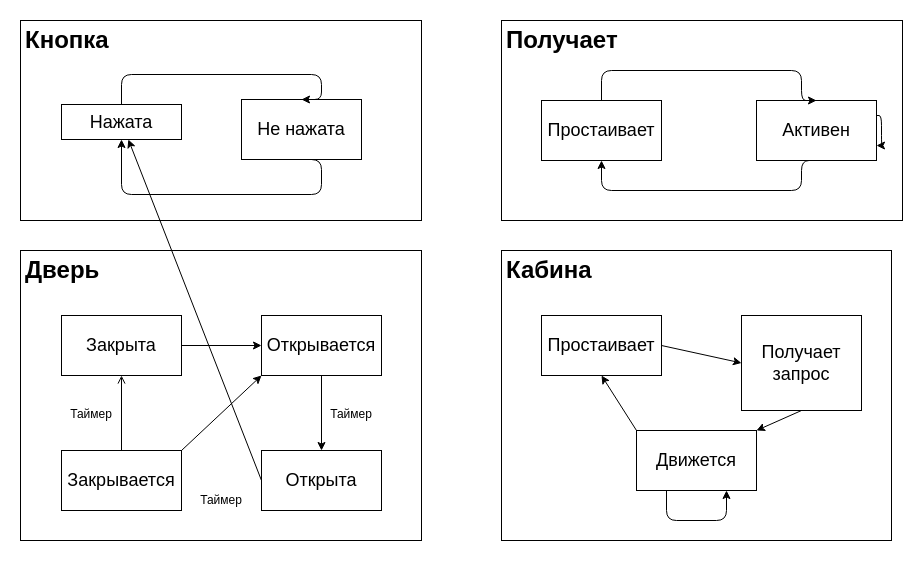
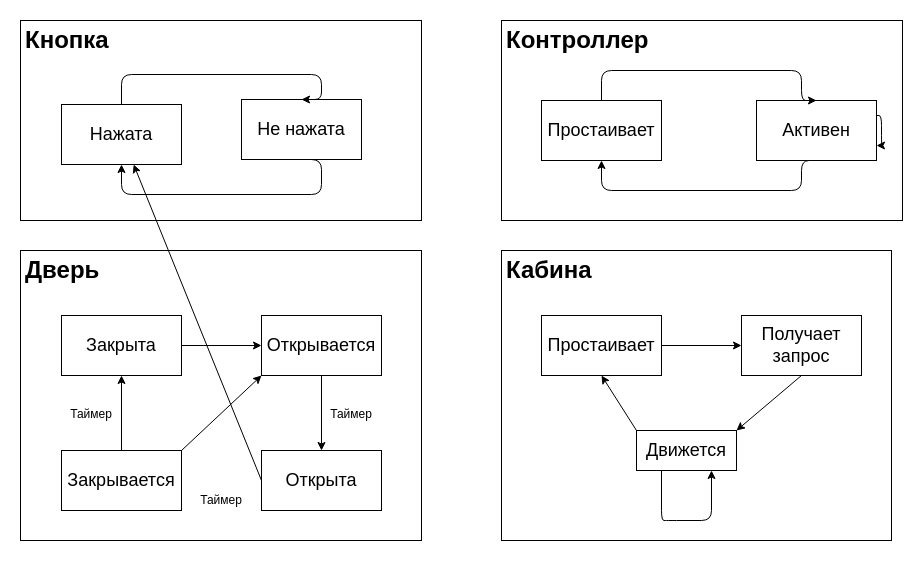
(533, 18) -> (540, 18)
(122, 122) -> (122, 135)
(802, 363) -> (802, 346)
(122, 382) -> (122, 384)
(697, 461) -> (687, 451)
